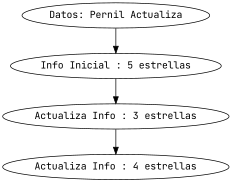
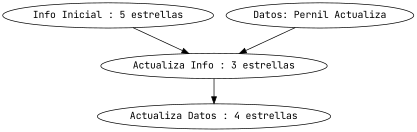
(116, 37) -> (270, 39)
(116, 167) -> (214, 116)
